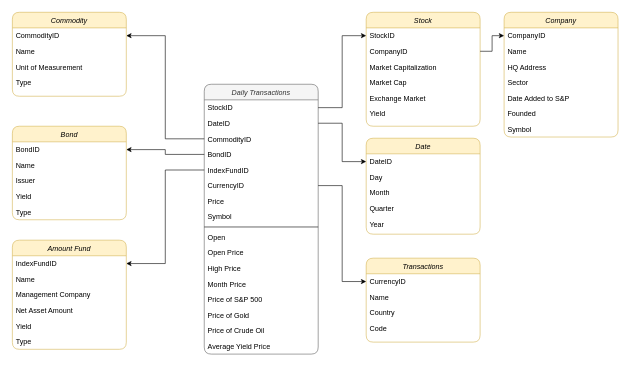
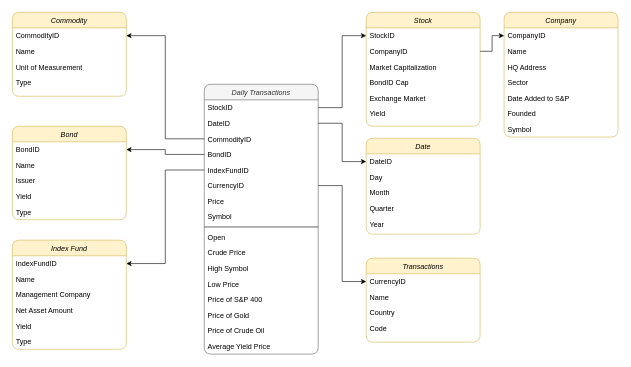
(389, 83) -> (389, 83)
(69, 248) -> (69, 248)
(226, 253) -> (228, 253)
(225, 269) -> (227, 269)
(228, 284) -> (224, 284)
(236, 300) -> (236, 300)
